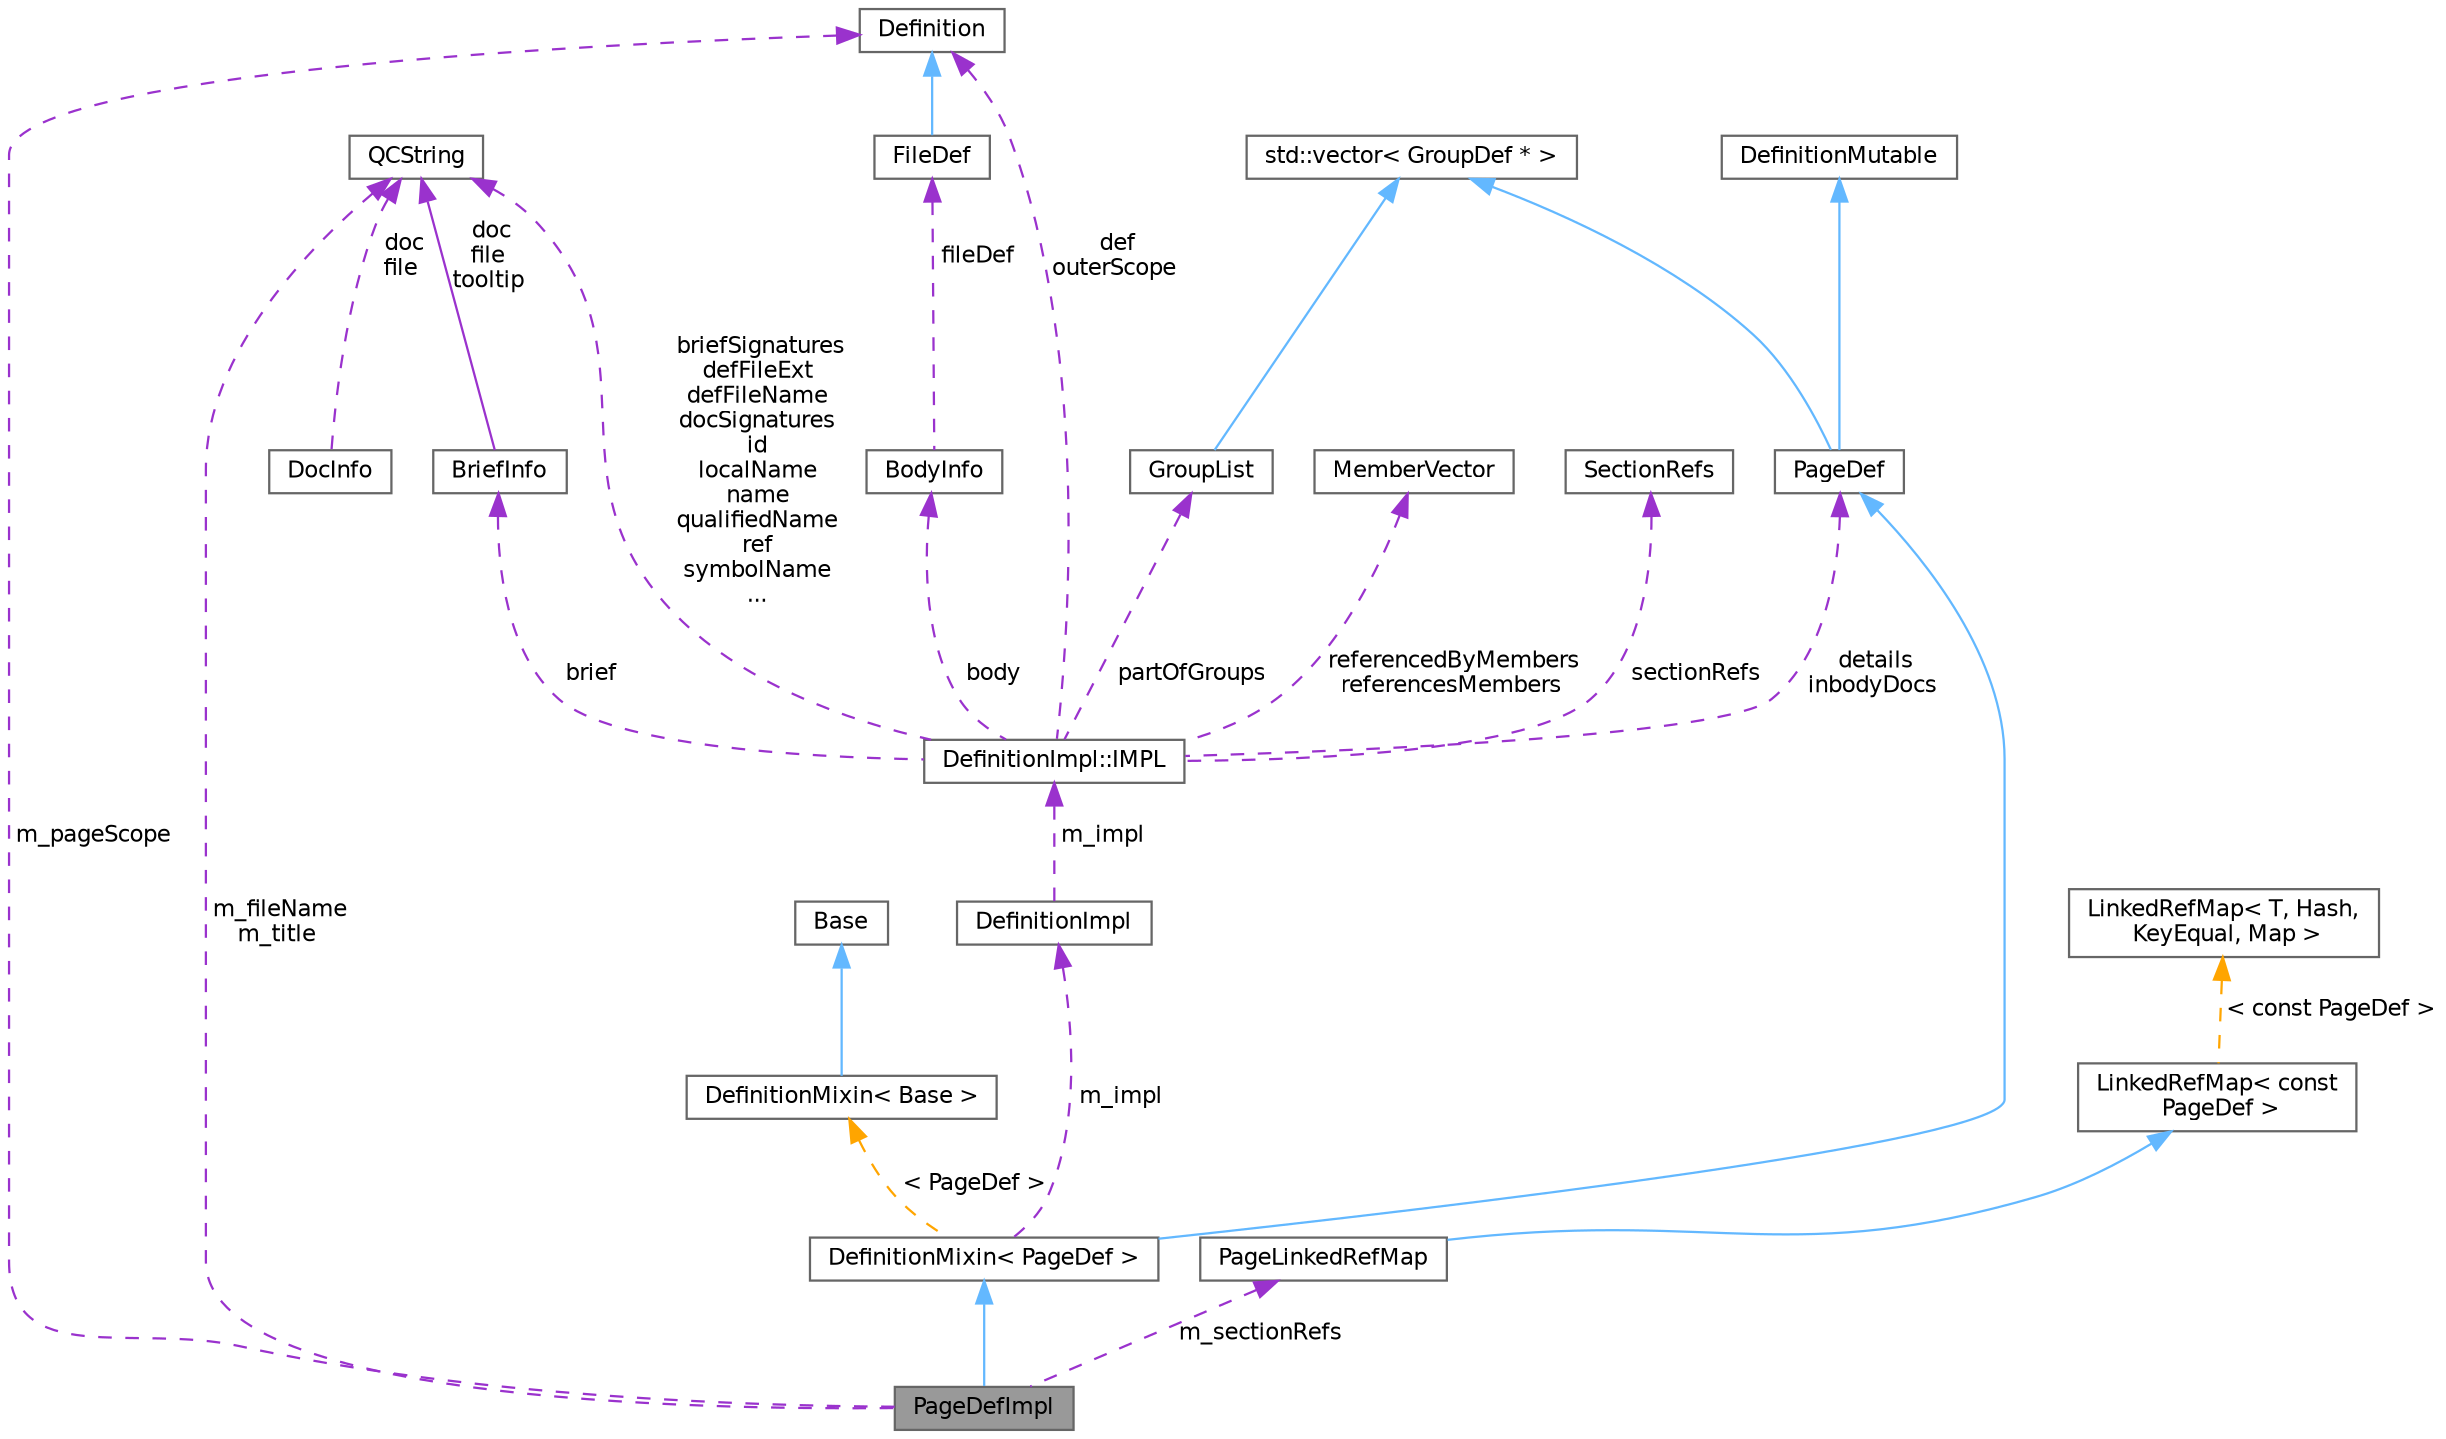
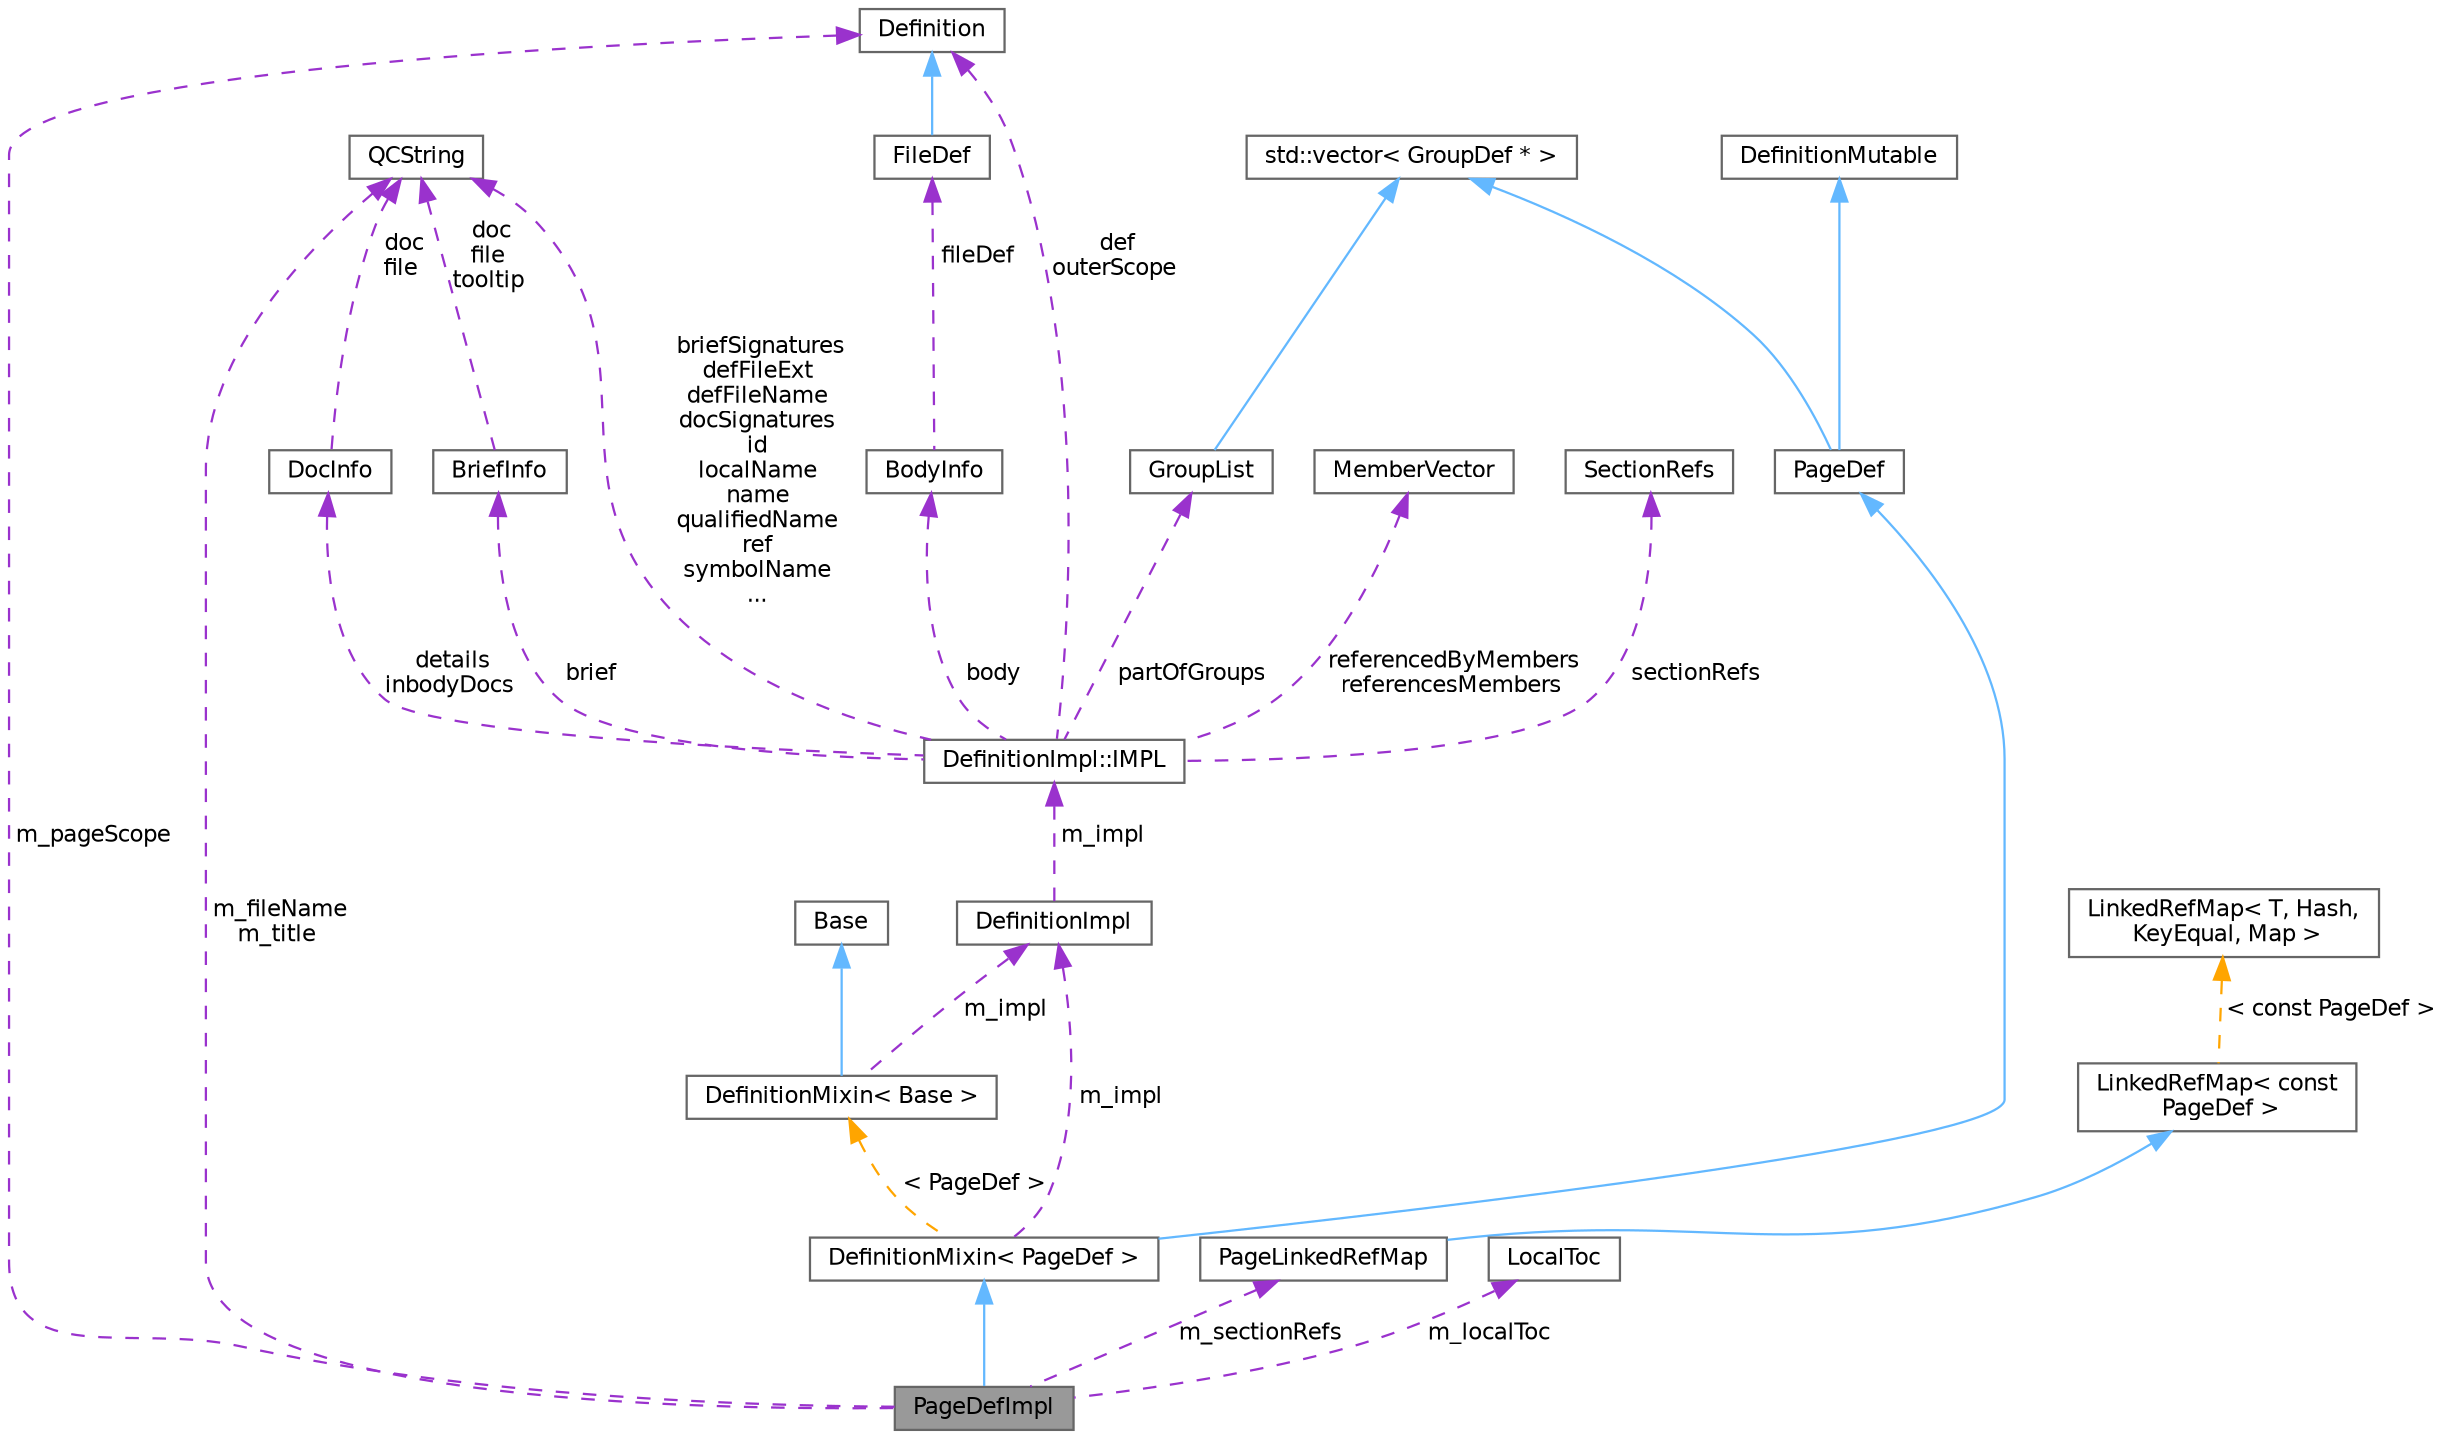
(461, 326) -> (461, 326)
(1580, 735) -> (553, 733)
none -> (935, 1015)
none -> (1554, 1259)
